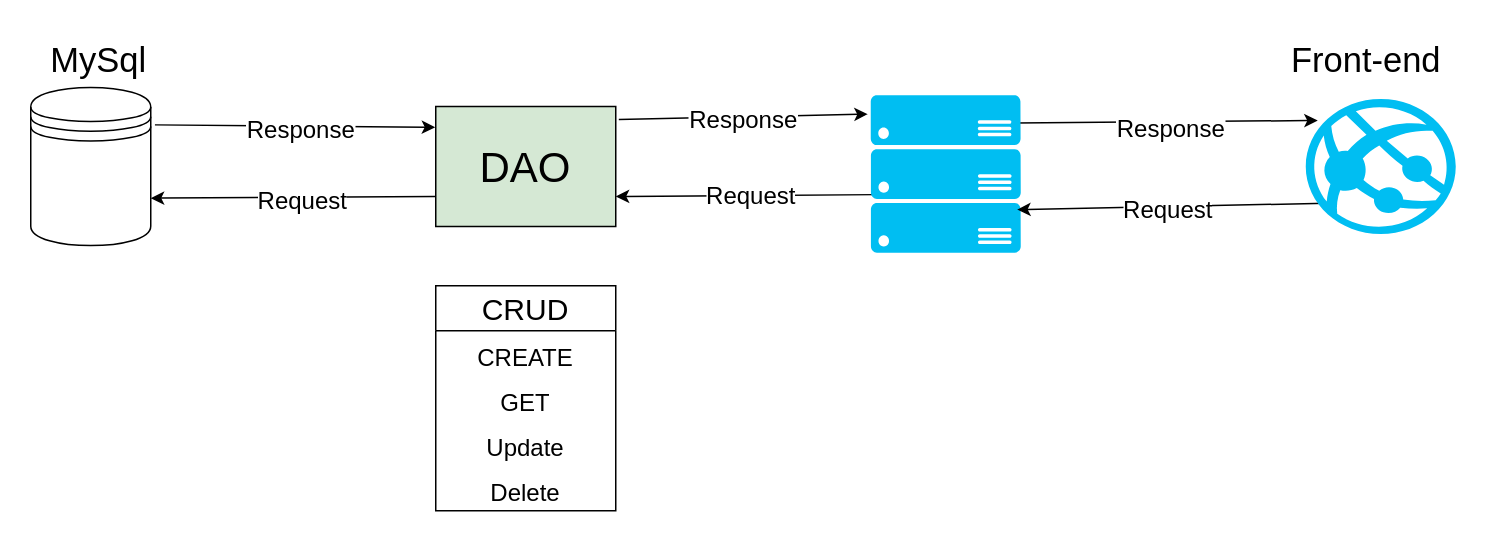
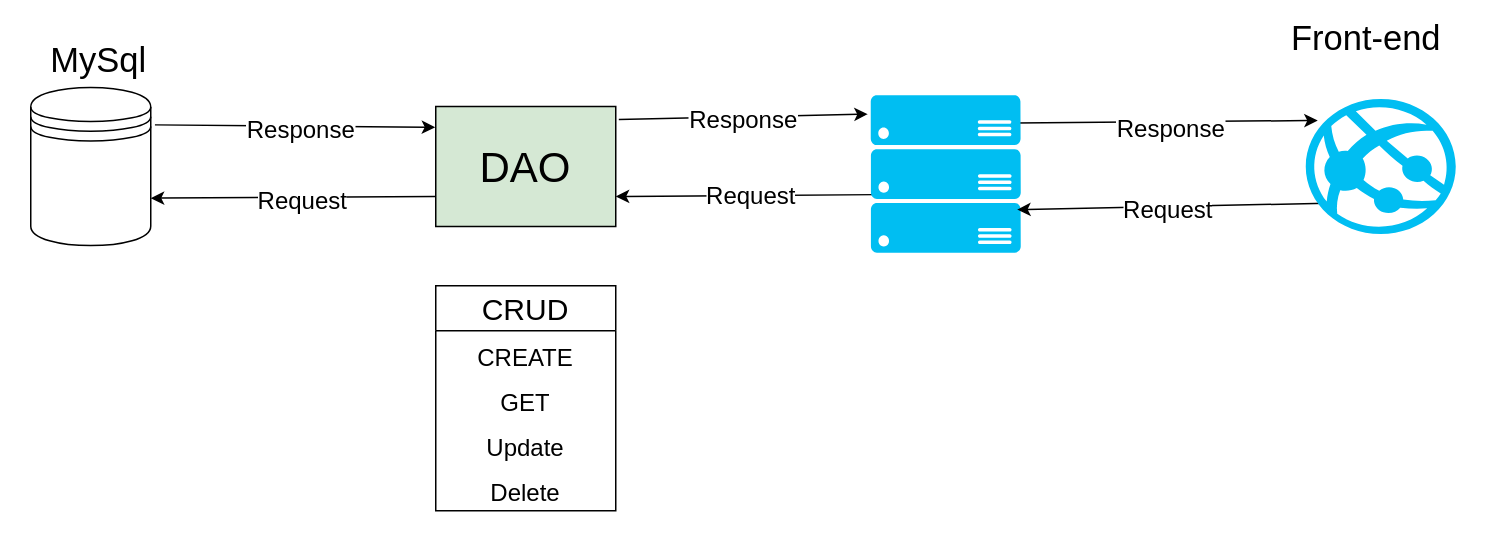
(1366, 61) -> (1366, 38)
